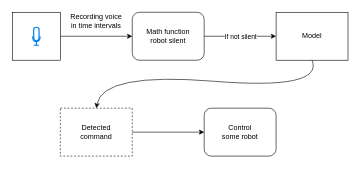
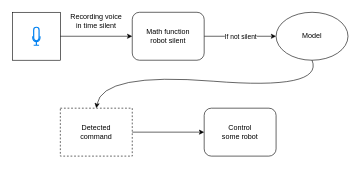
(96, 21) -> (96, 21)
(312, 36) -> (312, 36)
